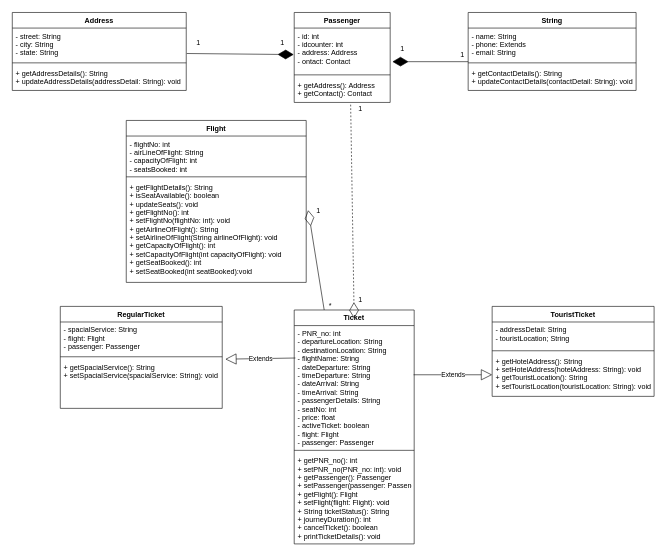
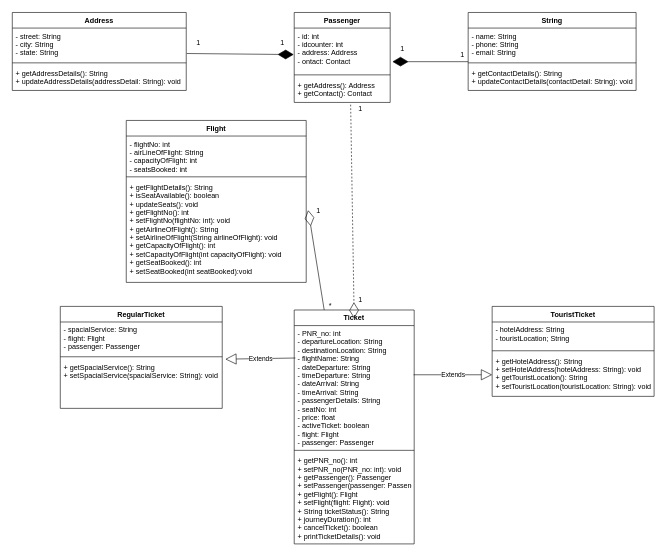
(496, 36) -> (496, 36)
(536, 330) -> (535, 330)
